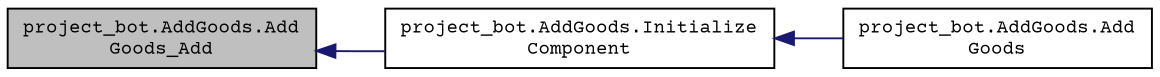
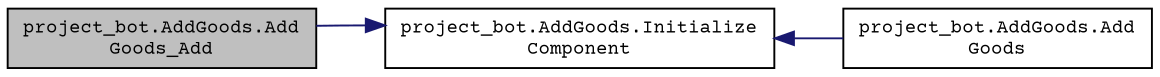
(360, 51) -> (341, 26)
